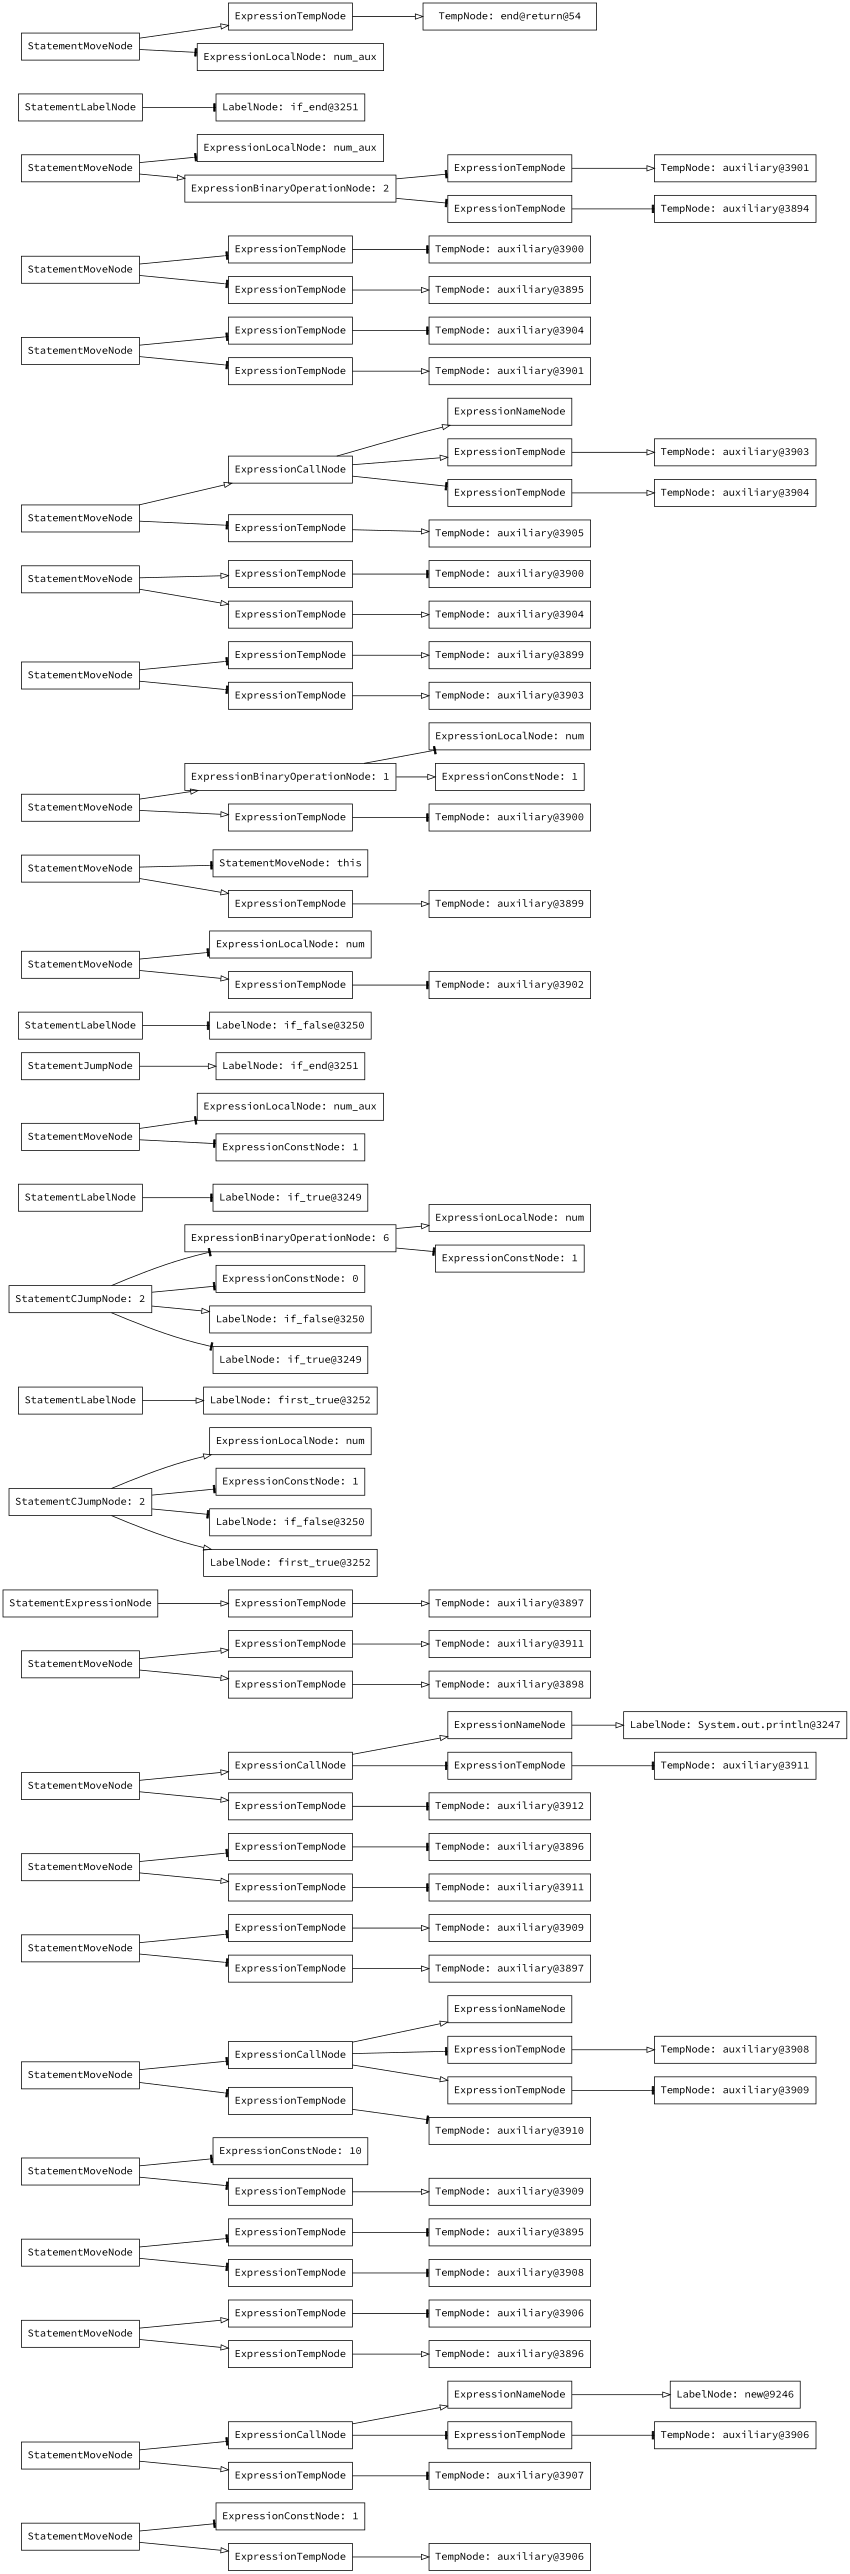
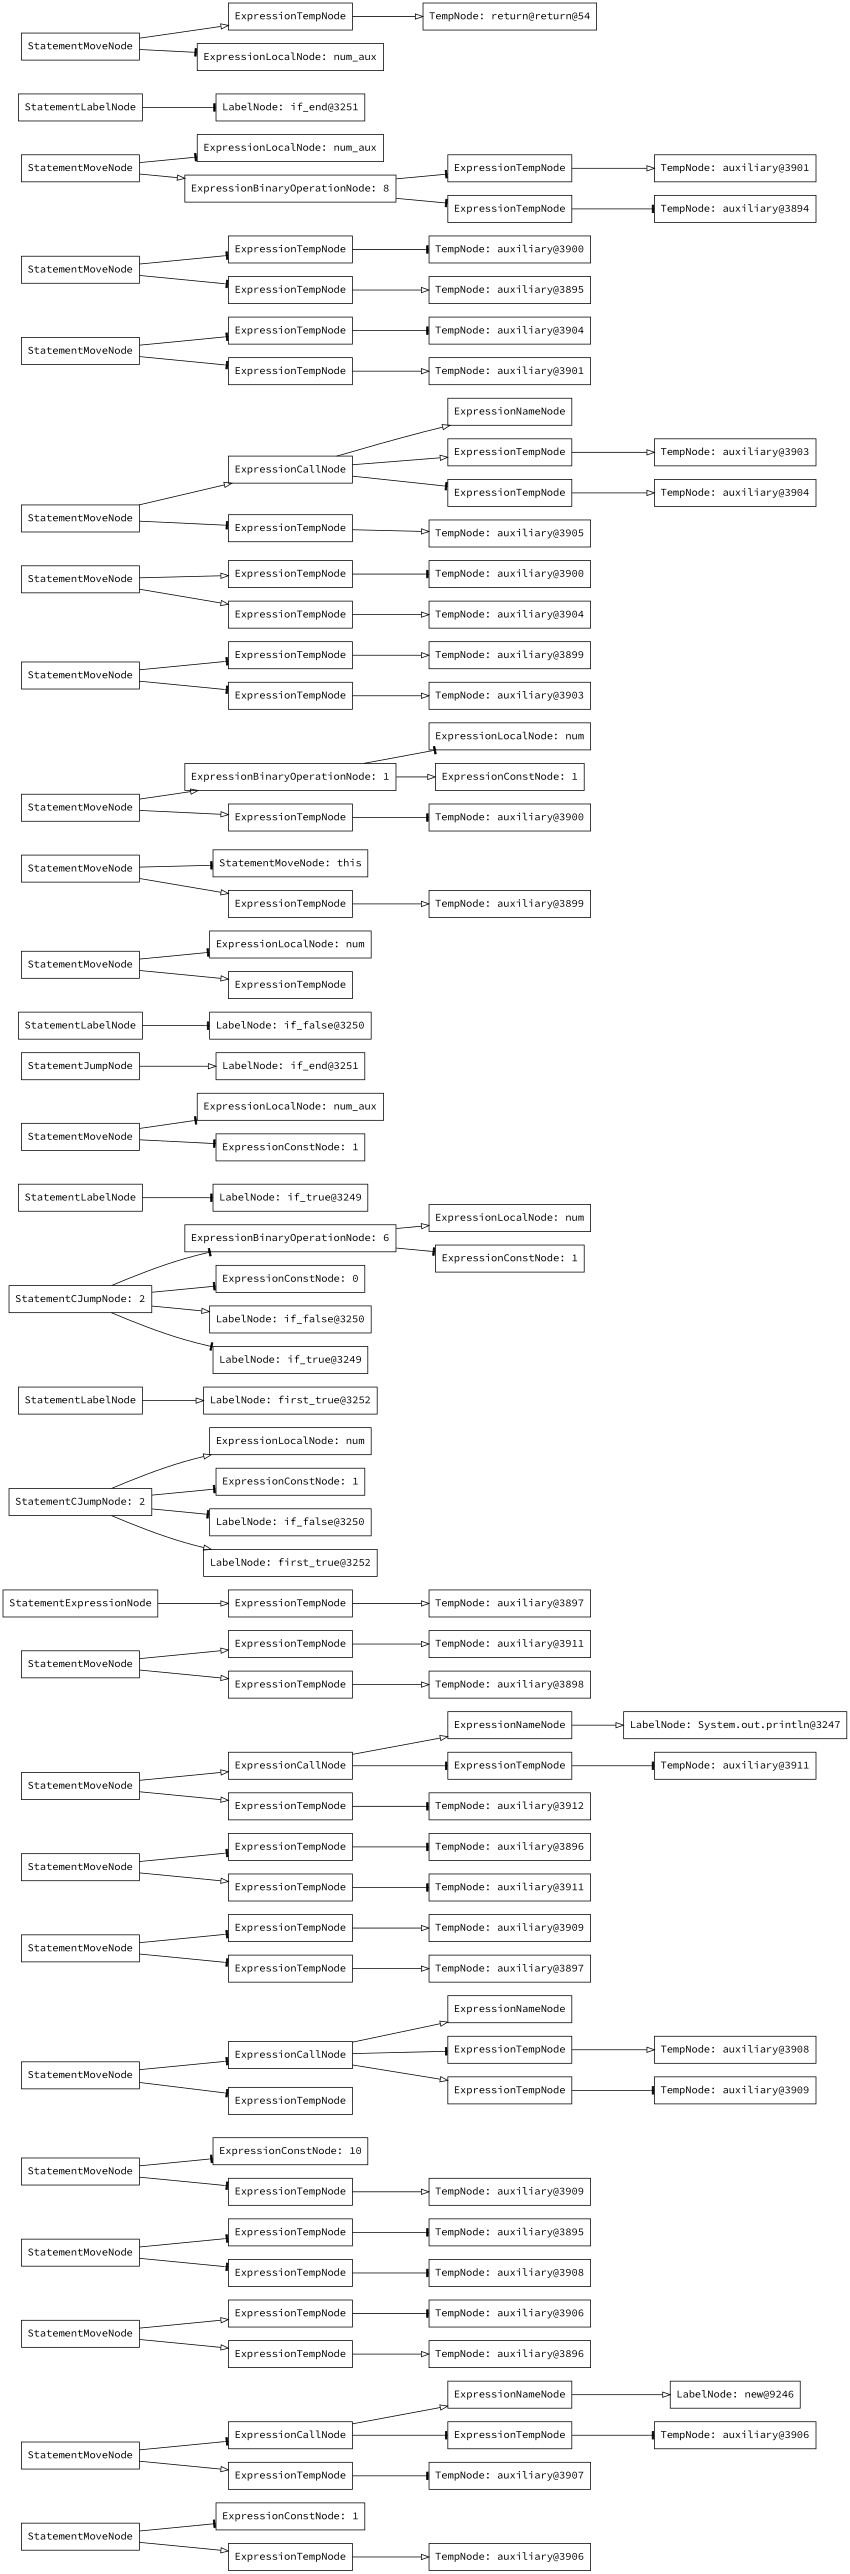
(510, 17) -> (510, 17)
(290, 189) -> (290, 189)
(510, 985) -> none
(510, 2131) -> none
